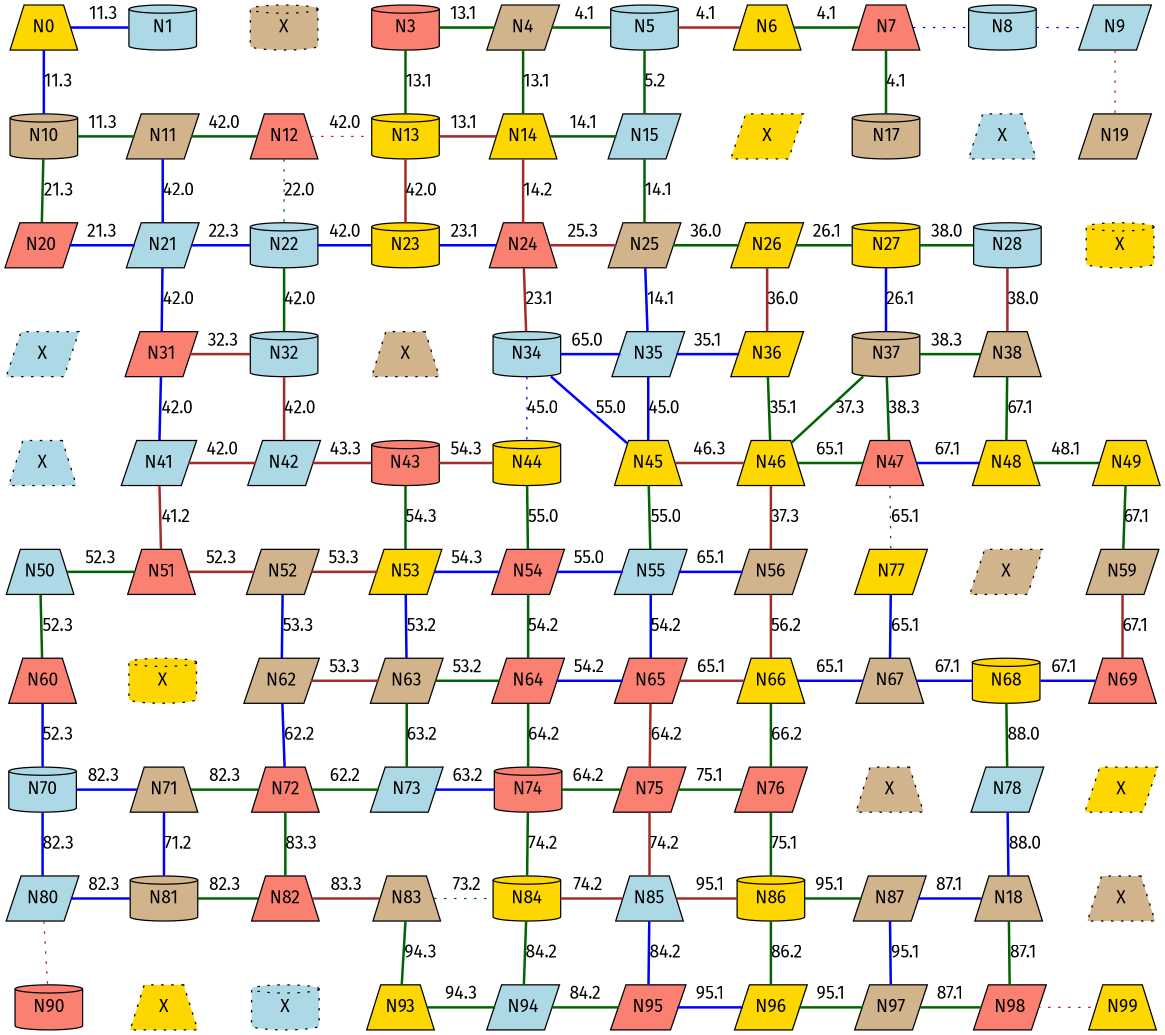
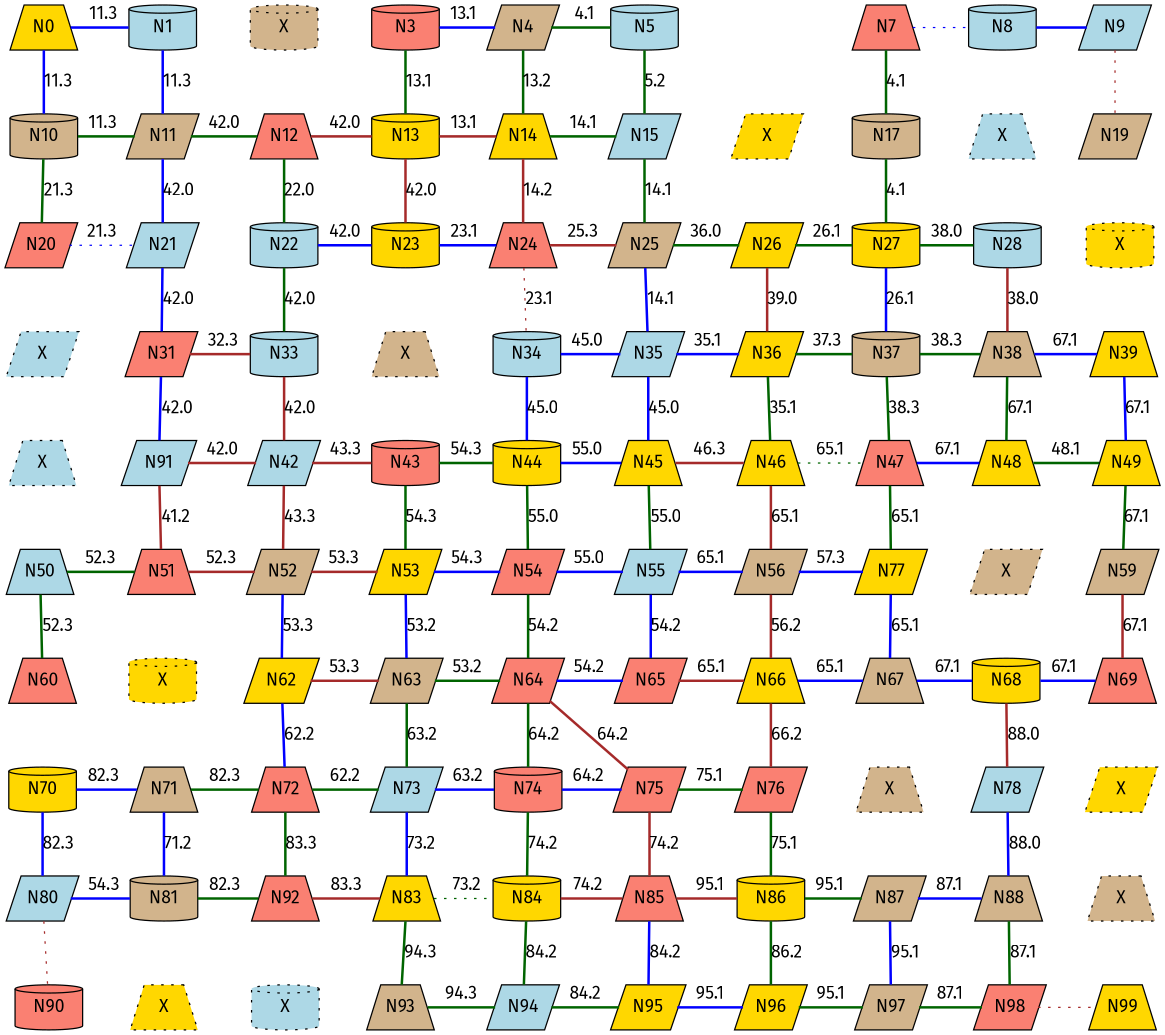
(467, 28) -> (467, 28)
(767, 28) -> none
(1061, 28) -> (1061, 28)
none -> (163, 82)
(537, 82) -> (537, 82)
(341, 136) -> (341, 136)
(284, 191) -> (284, 191)
none -> (886, 191)
(102, 245) -> (102, 245)
(220, 245) -> none
(525, 300) -> (525, 300)
(783, 300) -> (783, 300)
(587, 341) -> (587, 341)
(284, 354) -> (284, 354)
none -> (1124, 354)
(527, 409) -> (527, 409)
(827, 409) -> (824, 354)
(589, 410) -> (591, 463)
(159, 463) -> (159, 463)
(466, 463) -> (466, 463)
(830, 463) -> (830, 463)
none -> (283, 517)
(785, 517) -> (785, 517)
(890, 517) -> (890, 517)
none -> (831, 572)
(282, 681) -> (282, 681)
(43, 735) -> none
(650, 735) -> (589, 735)
(771, 735) -> (771, 735)
(1007, 735) -> (1007, 735)
(43, 790) -> (43, 790)
(592, 790) -> (592, 790)
none -> (407, 844)
(104, 885) -> (104, 885)
(285, 898) -> (285, 898)
(407, 898) -> (407, 898)
(650, 898) -> (650, 898)
(1009, 898) -> (1009, 898)
(400, 1007) -> (400, 1007)
(648, 1007) -> (648, 1007)
